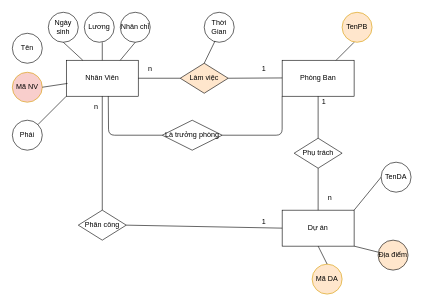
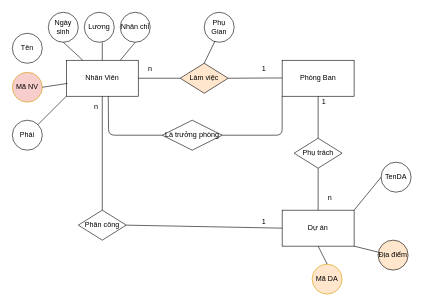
(219, 27) -> (219, 27)
(357, 27) -> none
(345, 52) -> none
